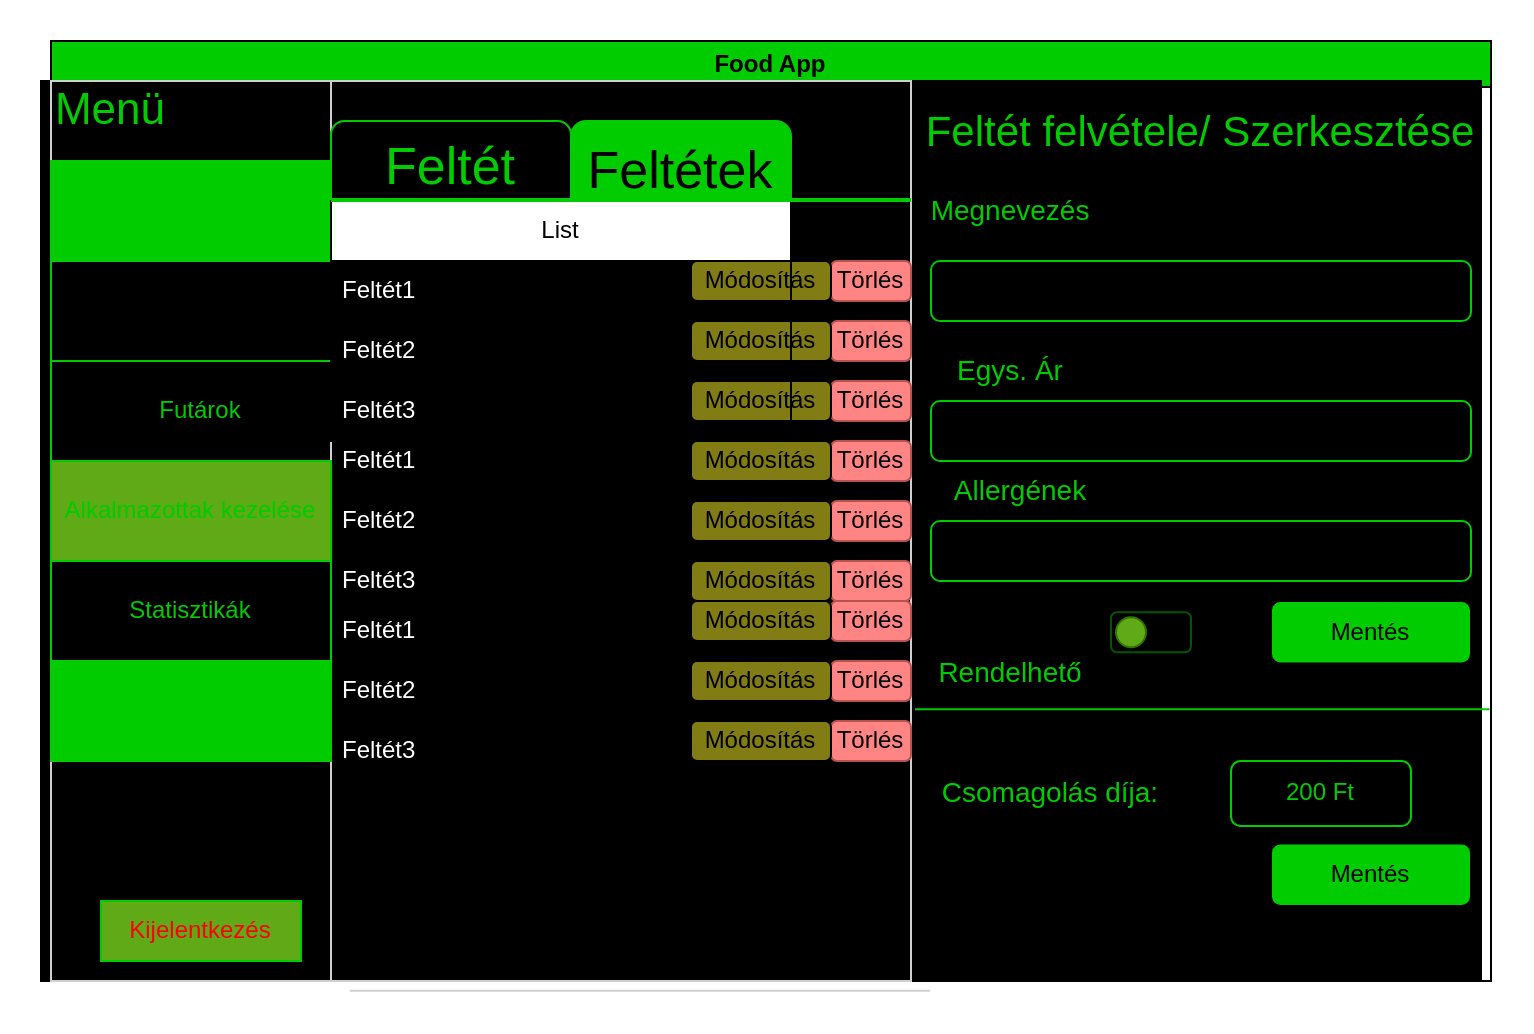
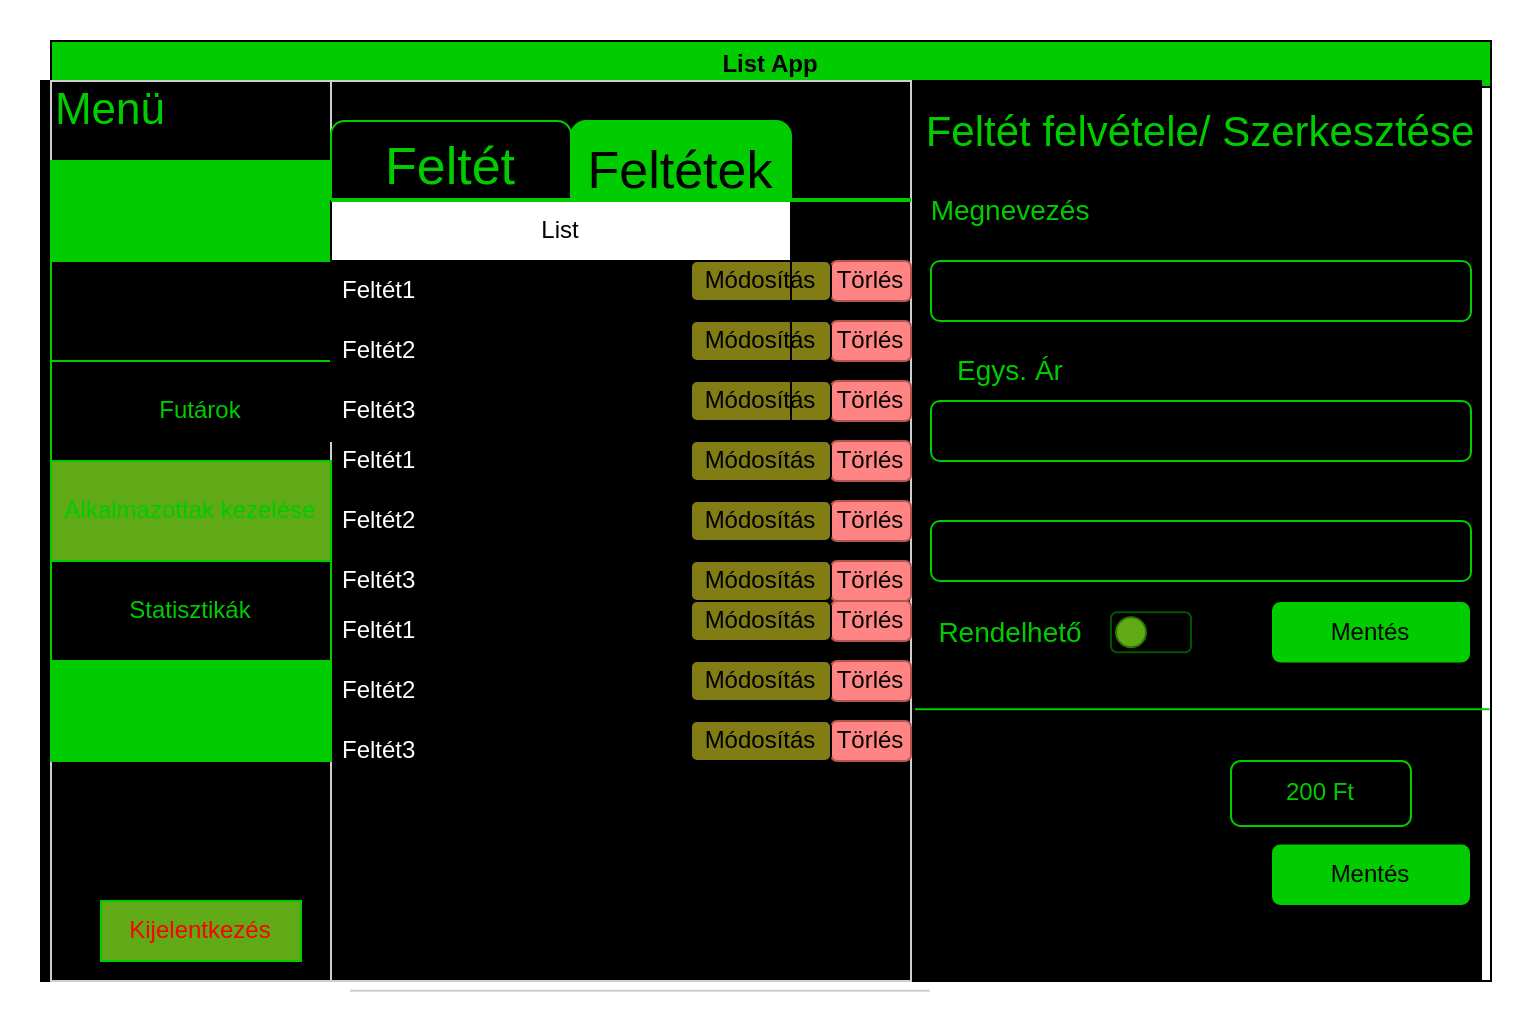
(771, 65) -> (771, 65)
(1021, 491) -> none
(1011, 672) -> (1011, 632)
(1051, 794) -> none
